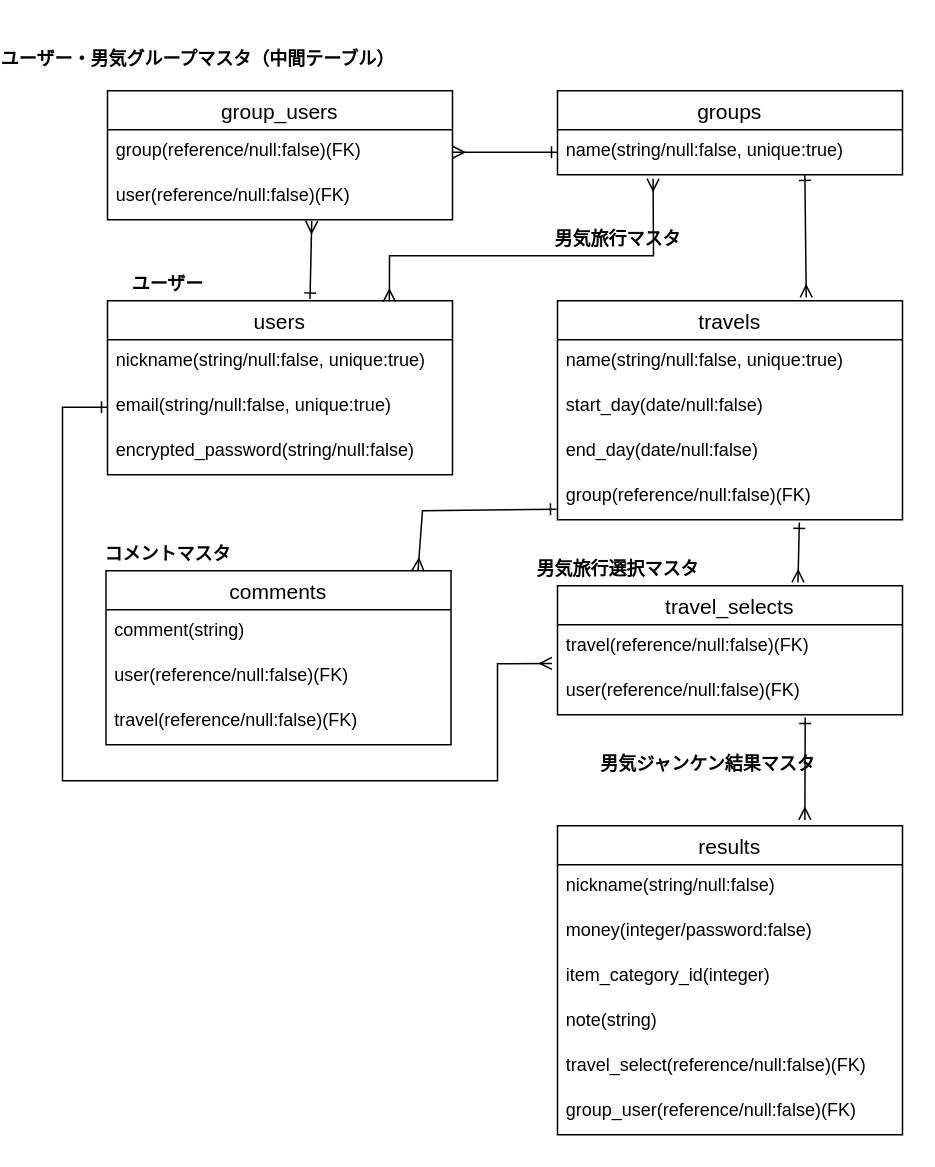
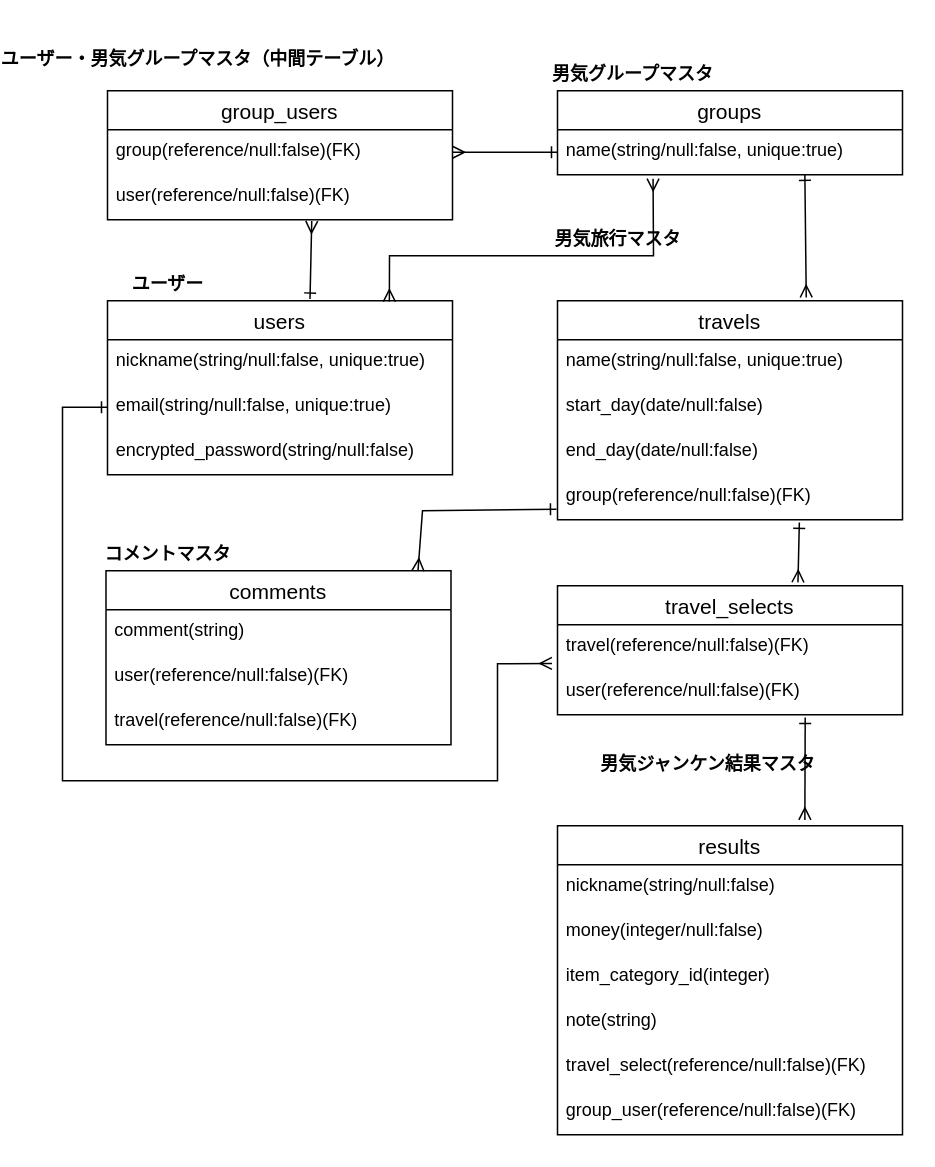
none -> (632, 68)
(617, 563) -> none
(705, 930) -> (680, 930)
